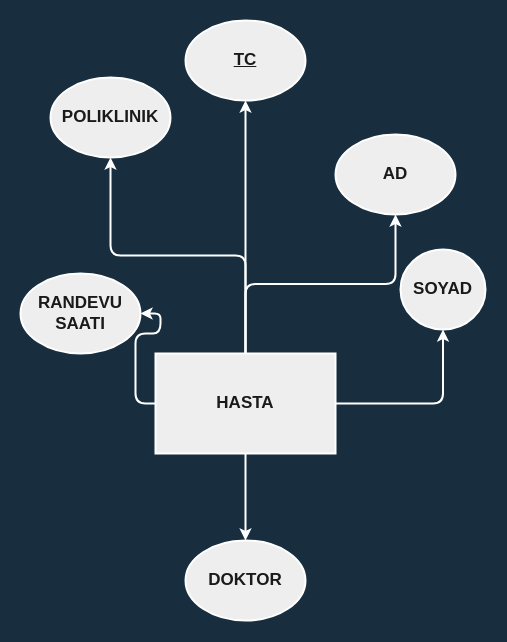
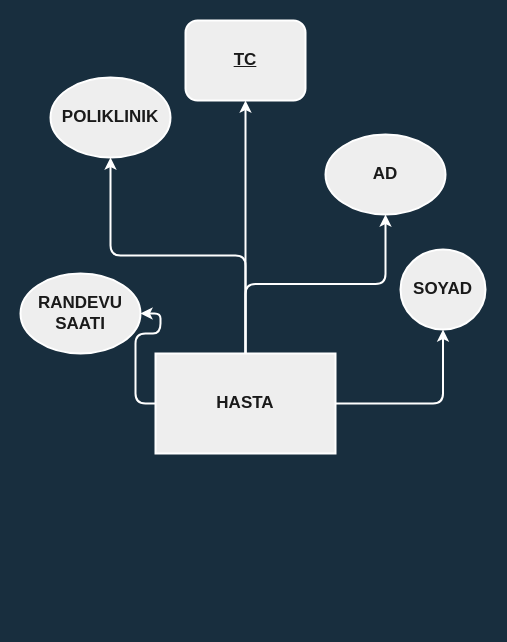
(246, 61) -> (246, 61)
(396, 175) -> (386, 175)
(246, 493) -> none
(246, 581) -> none
